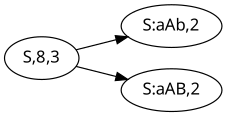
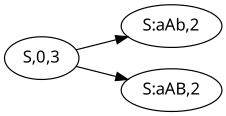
(42, 58) -> (42, 58)
